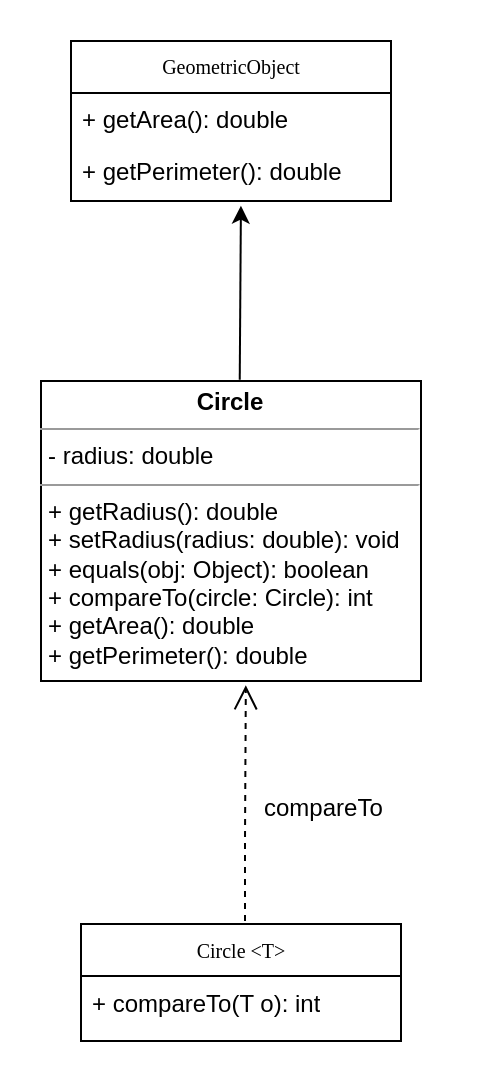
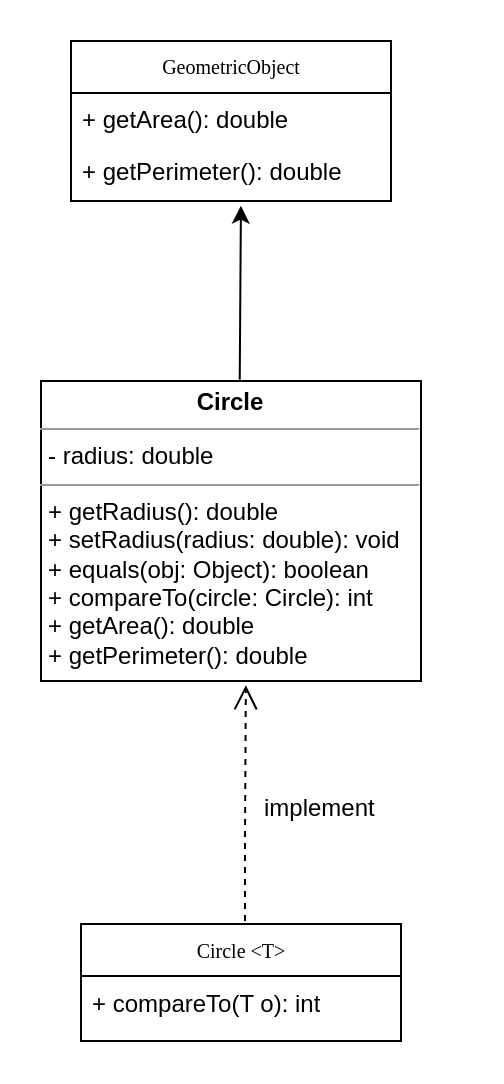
(325, 809) -> (319, 809)
